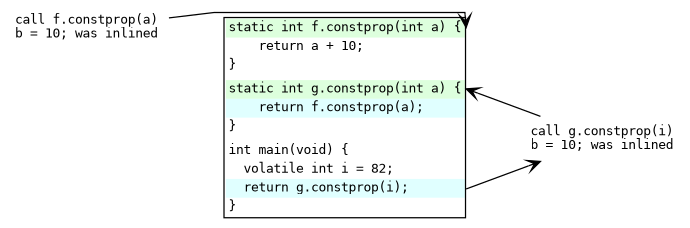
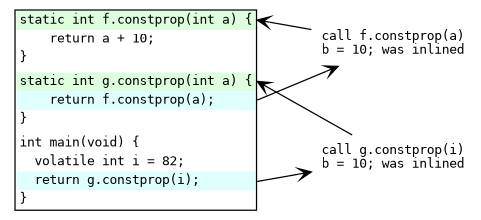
none -> (292, 86)
